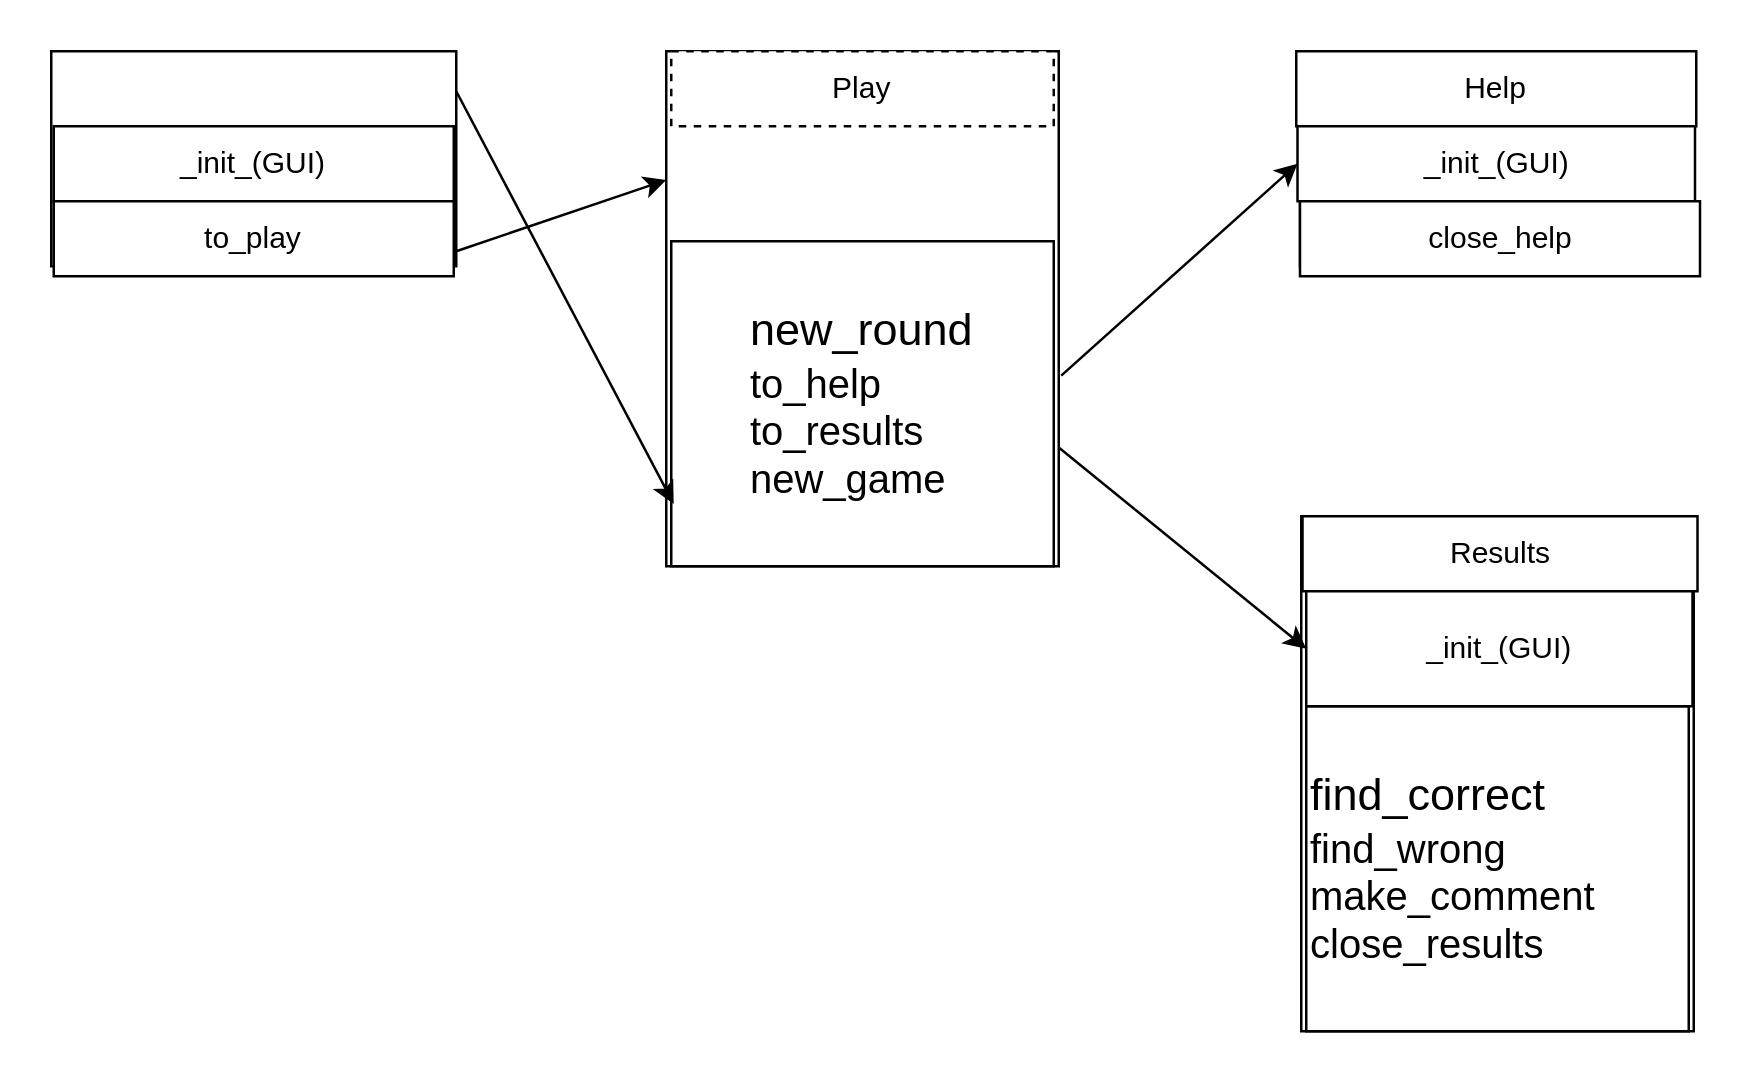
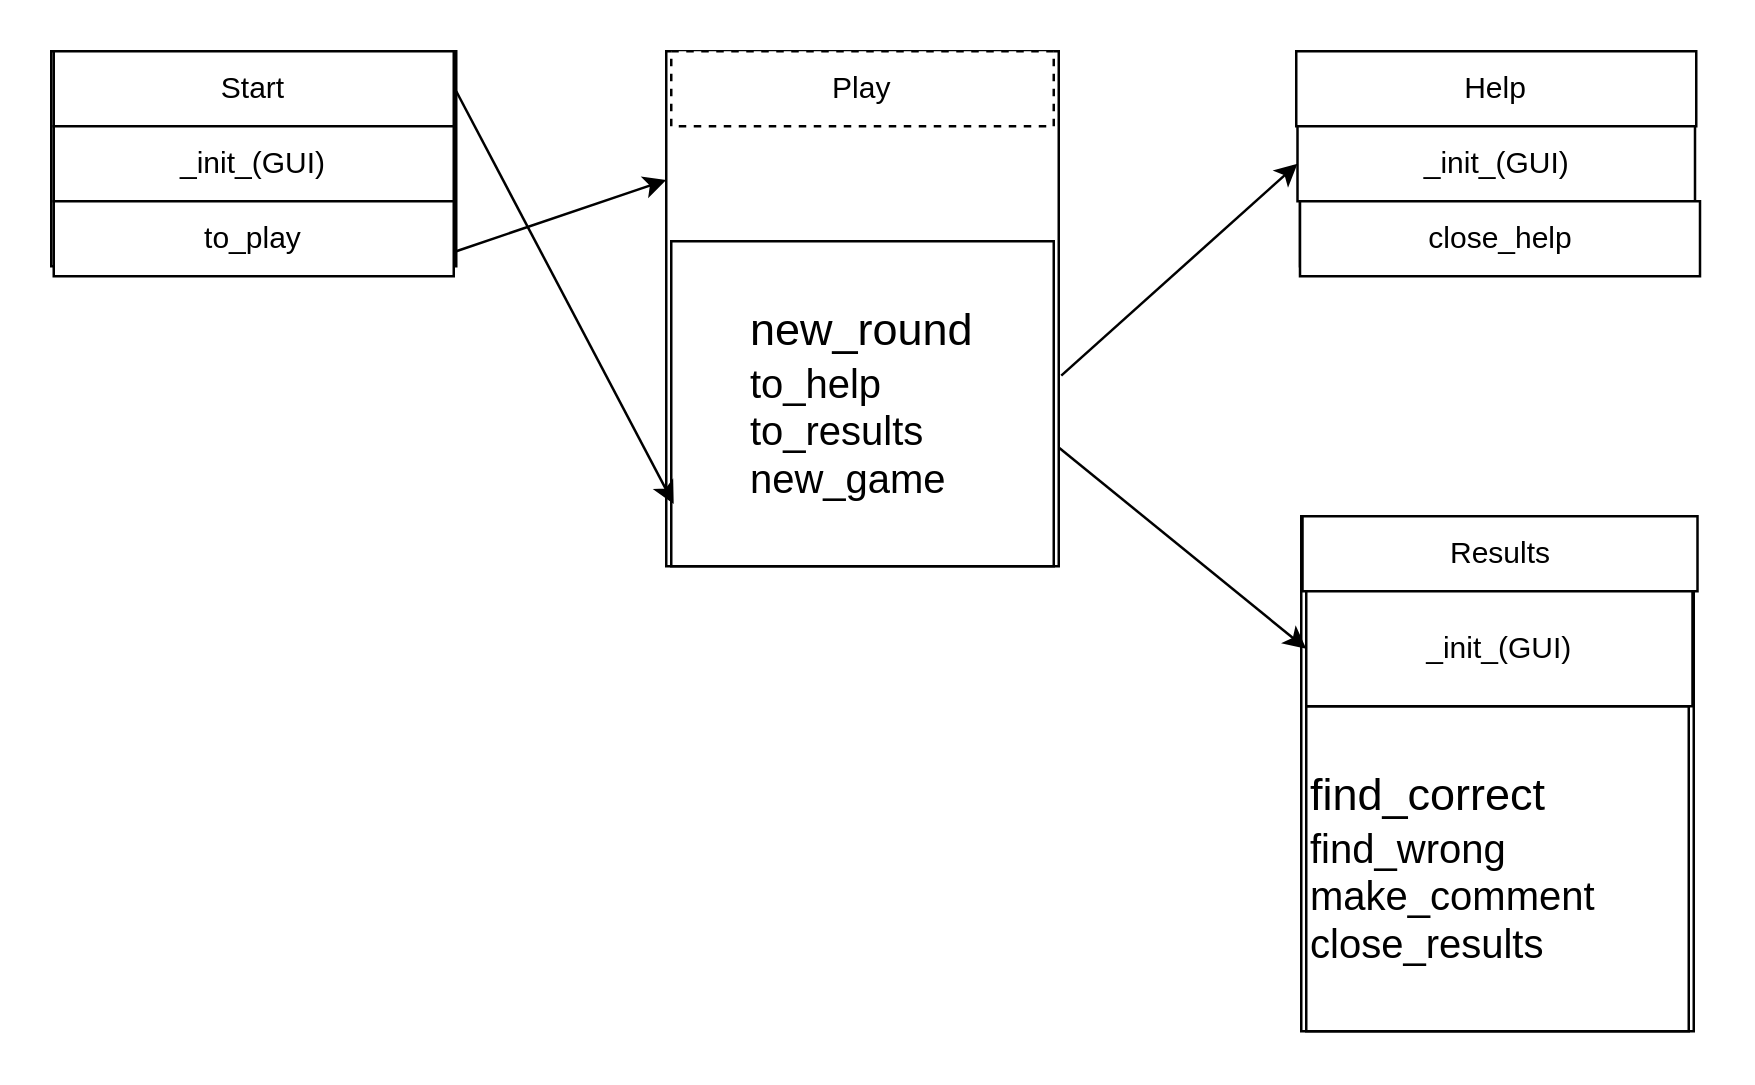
none -> (254, 89)
